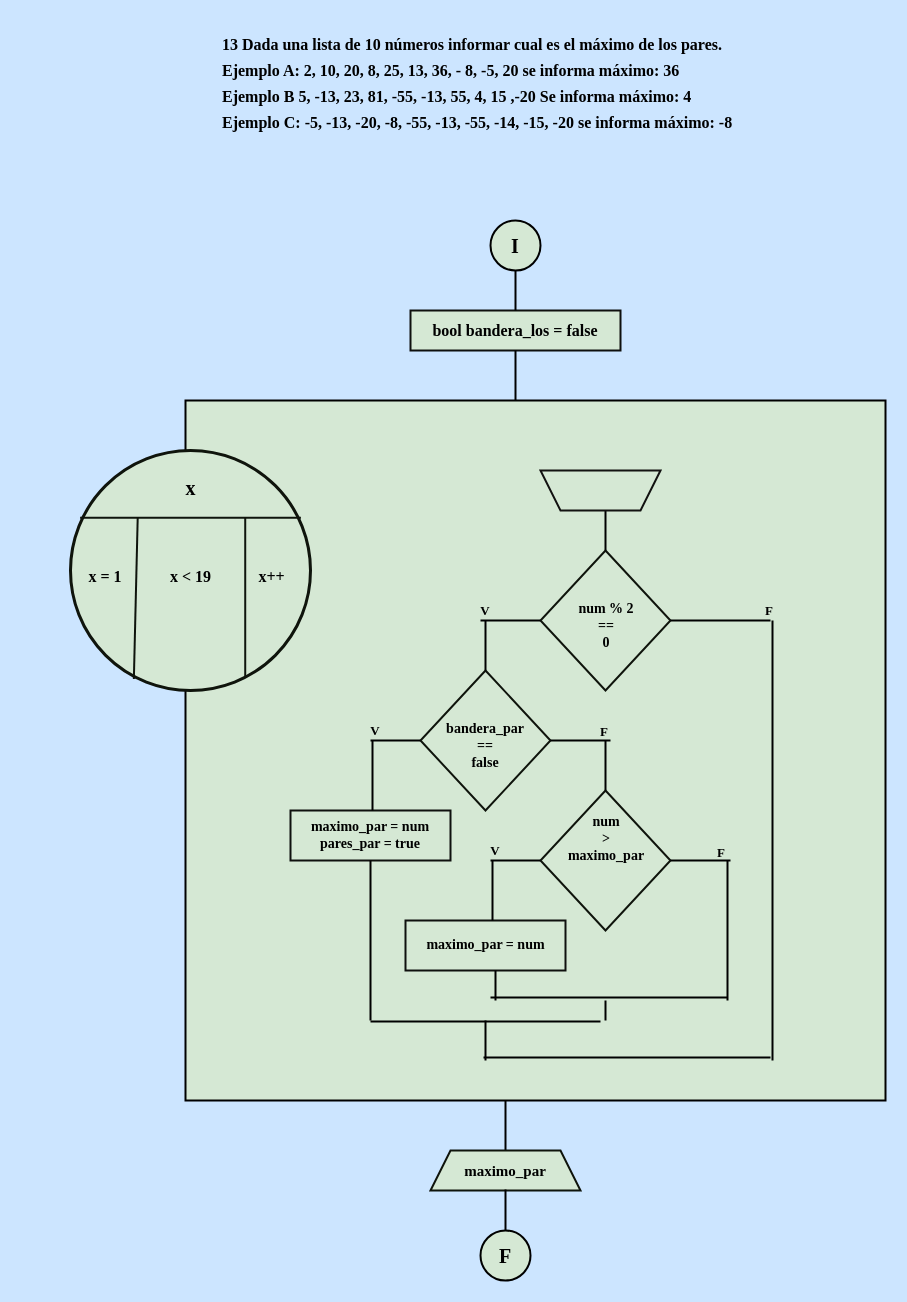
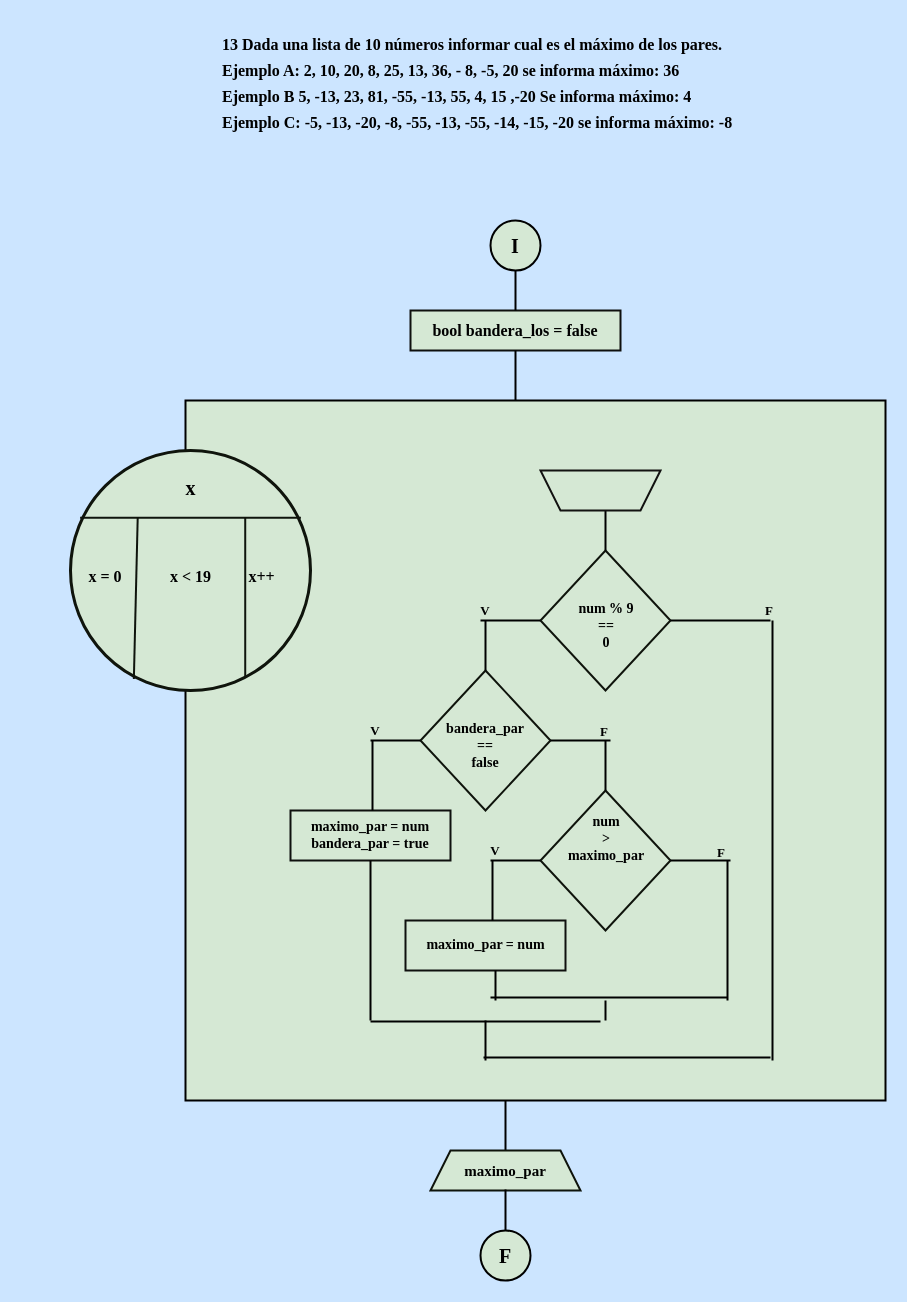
(271, 576) -> (261, 576)
(106, 577) -> (106, 577)
(607, 627) -> (607, 627)
(371, 836) -> (371, 836)
